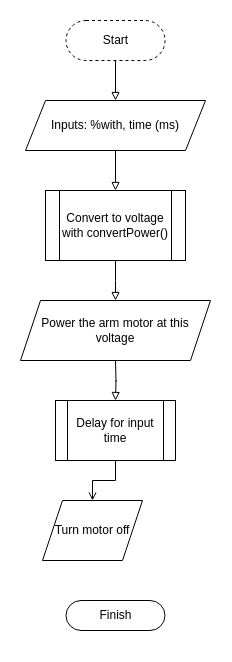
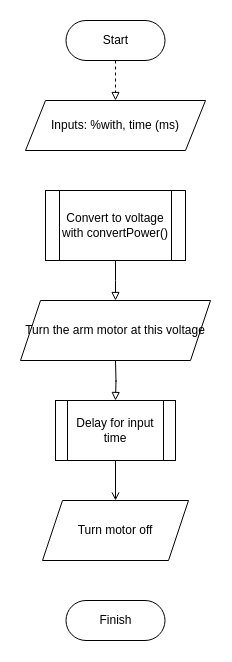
(116, 41) -> (116, 41)
(116, 76) -> (116, 76)
(116, 166) -> none
(116, 331) -> (116, 331)
(93, 531) -> (116, 531)
(116, 616) -> (116, 621)
